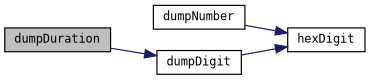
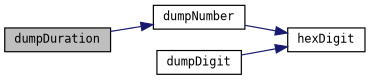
(128, 51) -> (126, 29)
